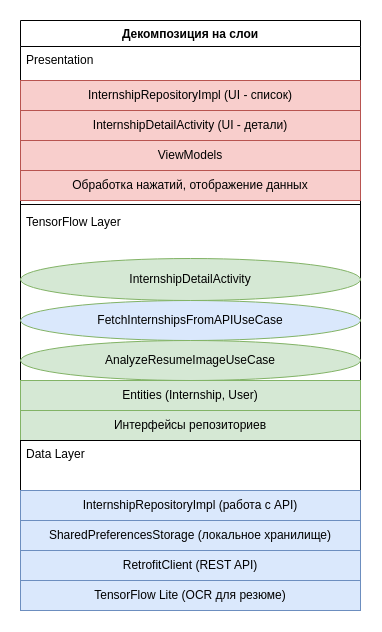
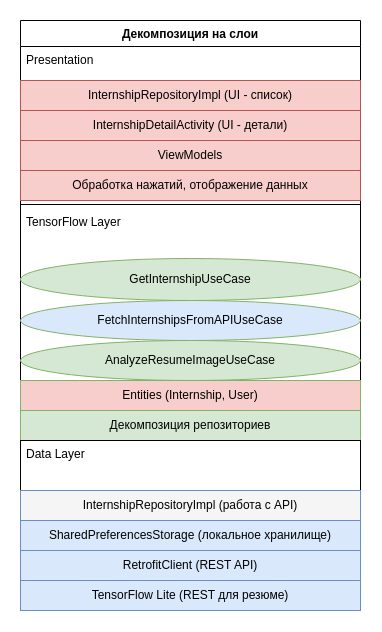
(191, 280) -> (191, 280)
(191, 396) -> (191, 396)
(191, 426) -> (191, 426)
(191, 506) -> (191, 506)
(191, 596) -> (191, 596)
